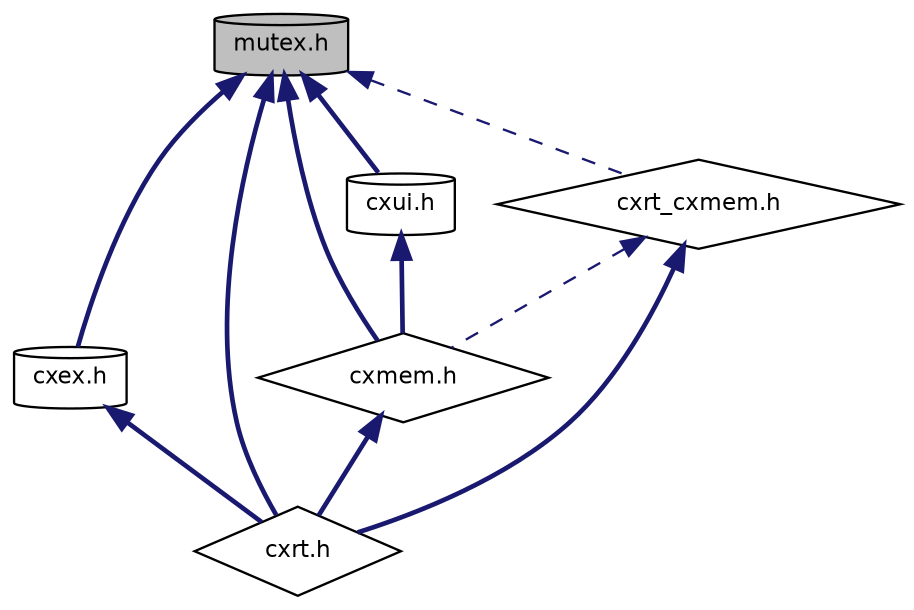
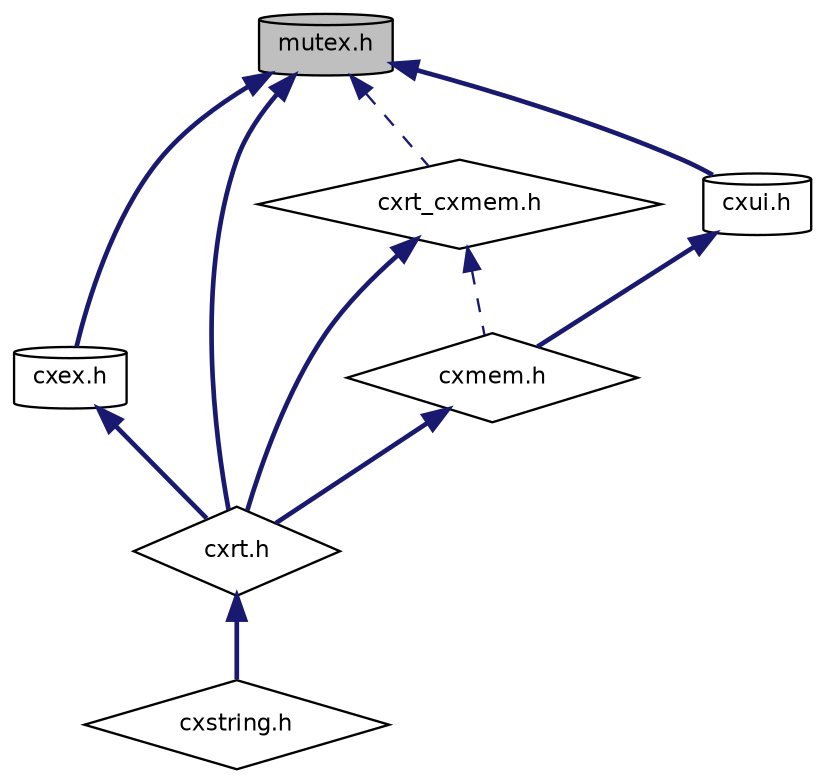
(317, 225) -> none
none -> (237, 725)
